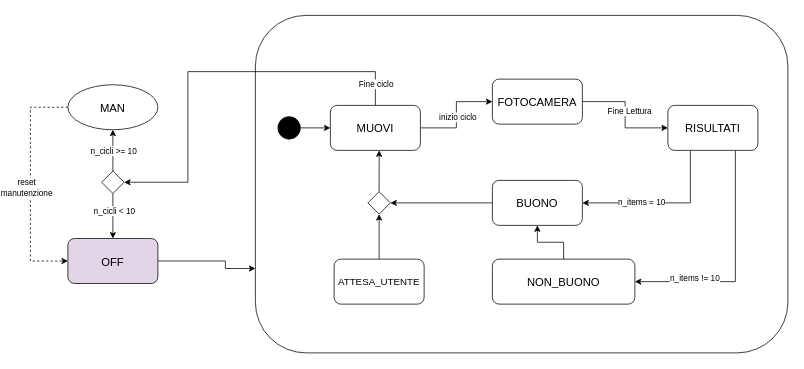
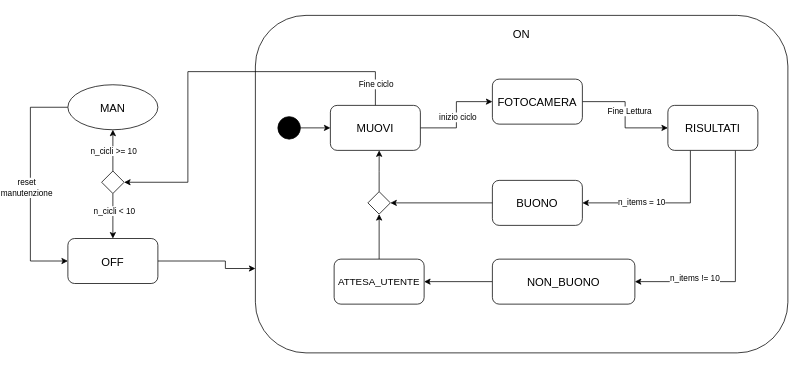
none -> (522, 34)
(30, 124) -> (30, 124)
(553, 242) -> (461, 282)
(113, 261) -> (113, 261)
